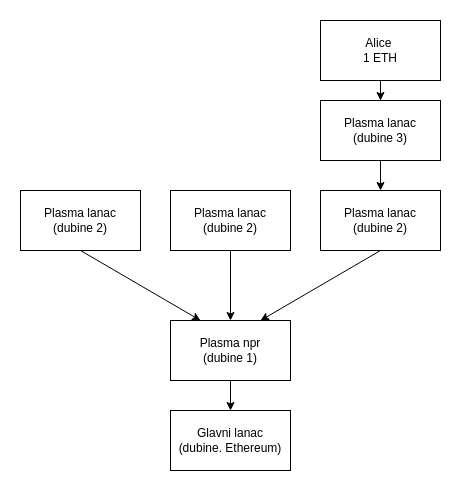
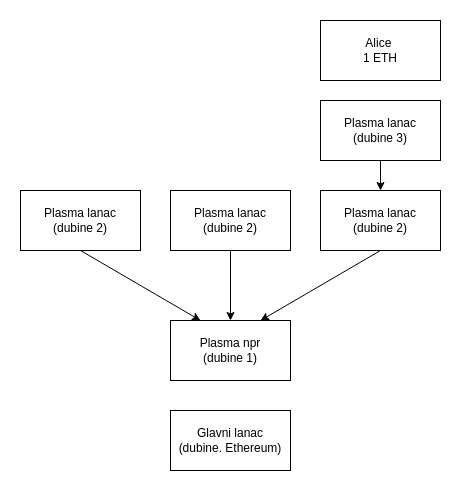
(381, 95) -> none
(231, 400) -> none
